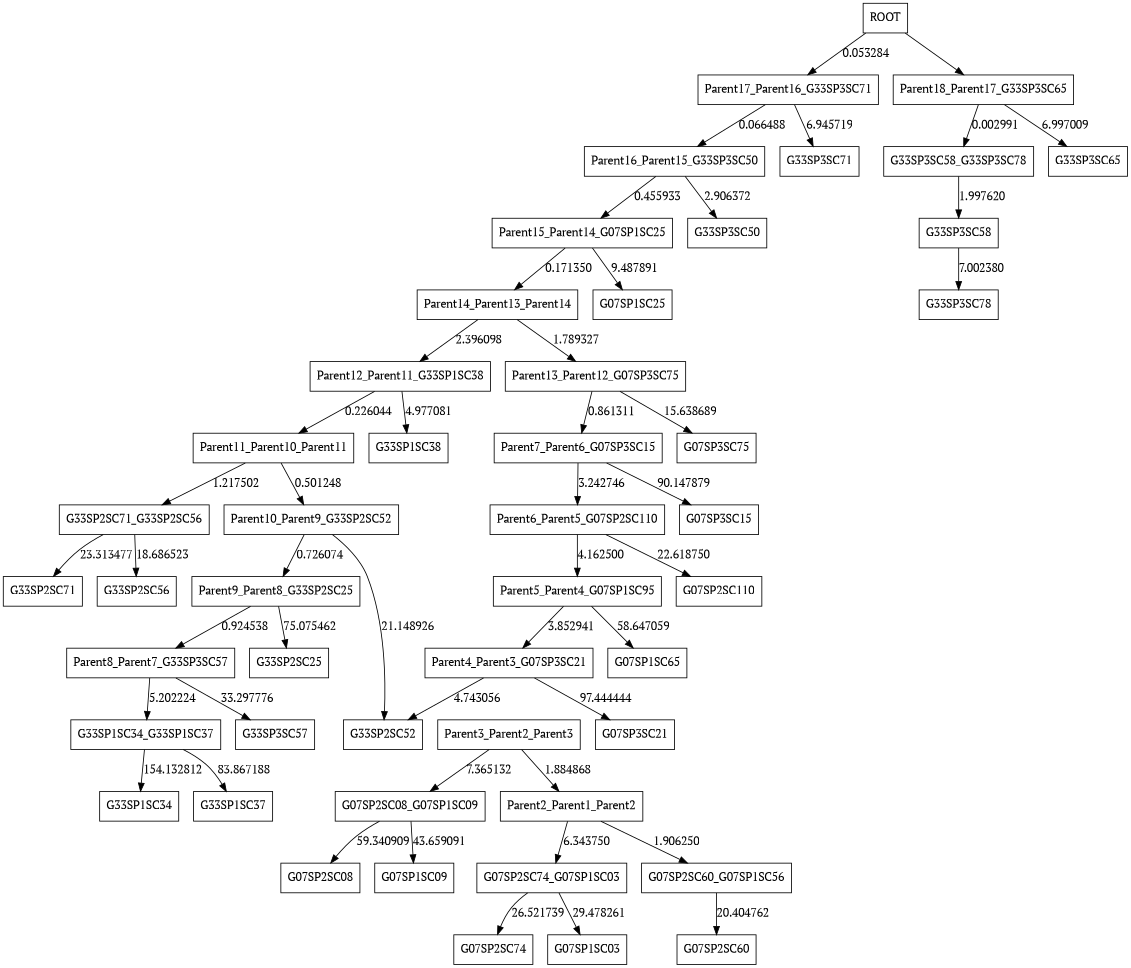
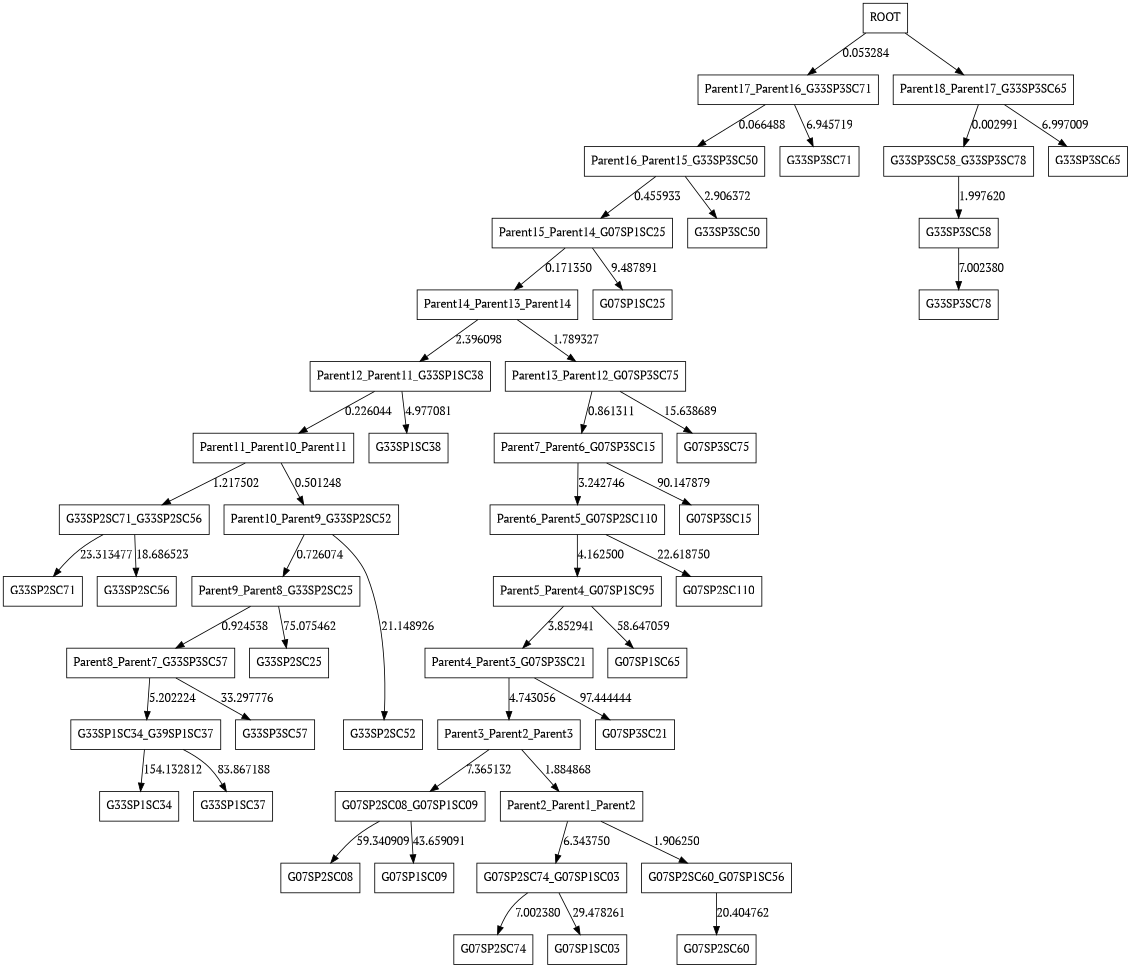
(449, 697) -> (509, 695)
(146, 735) -> (146, 735)
(538, 914) -> (538, 914)
